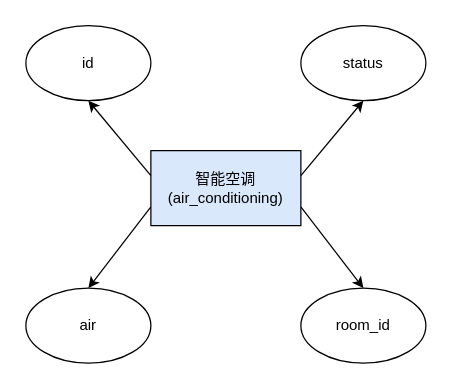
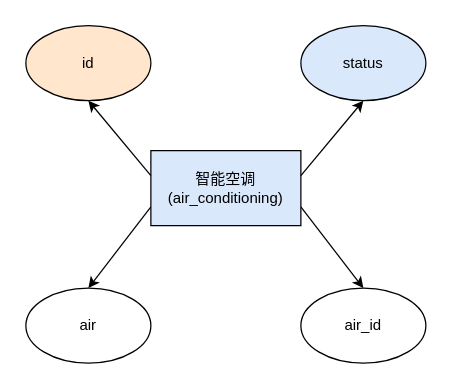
(88, 63) -> (88, 63)
(363, 63) -> (363, 63)
(363, 326) -> (363, 326)
